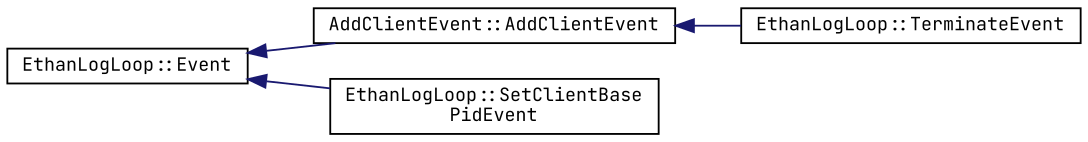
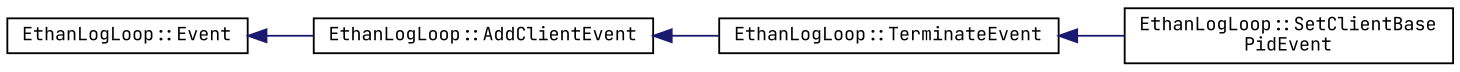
(494, 26) -> (483, 36)
(298, 85) -> (1101, 36)
